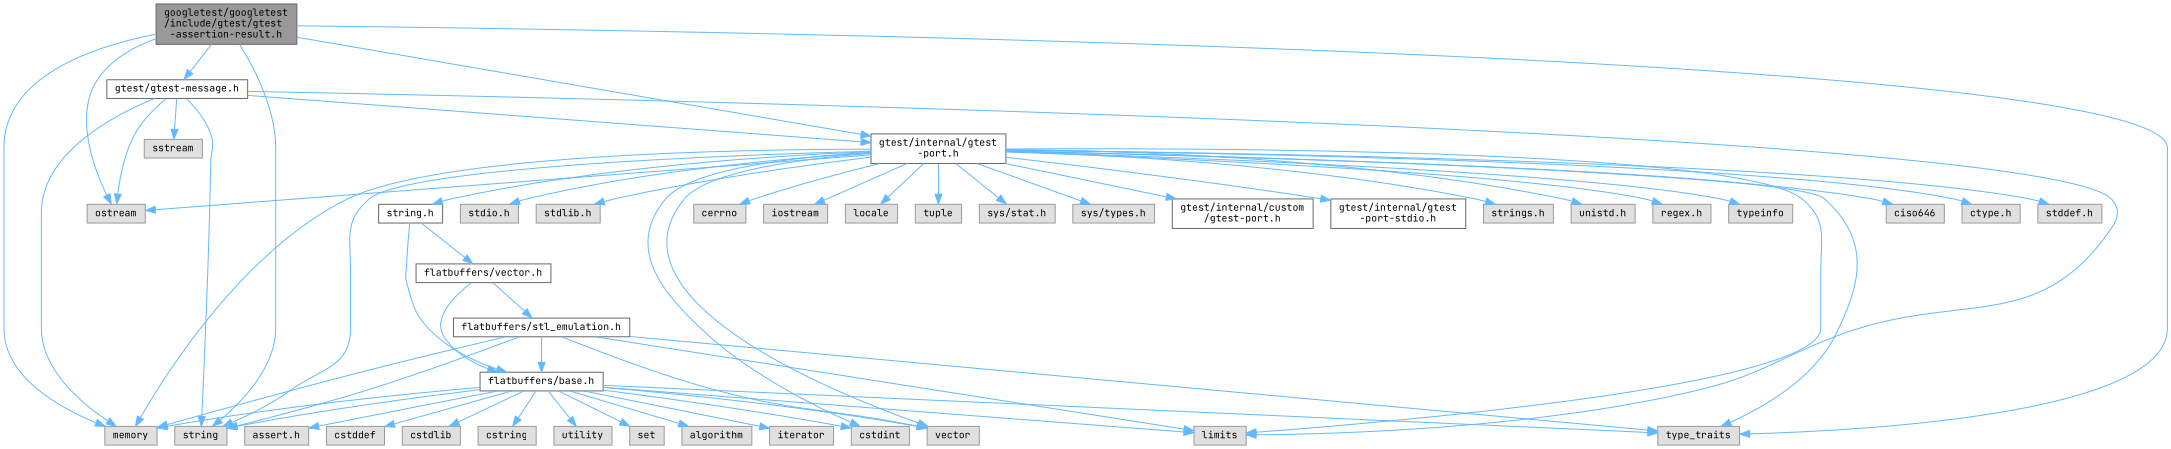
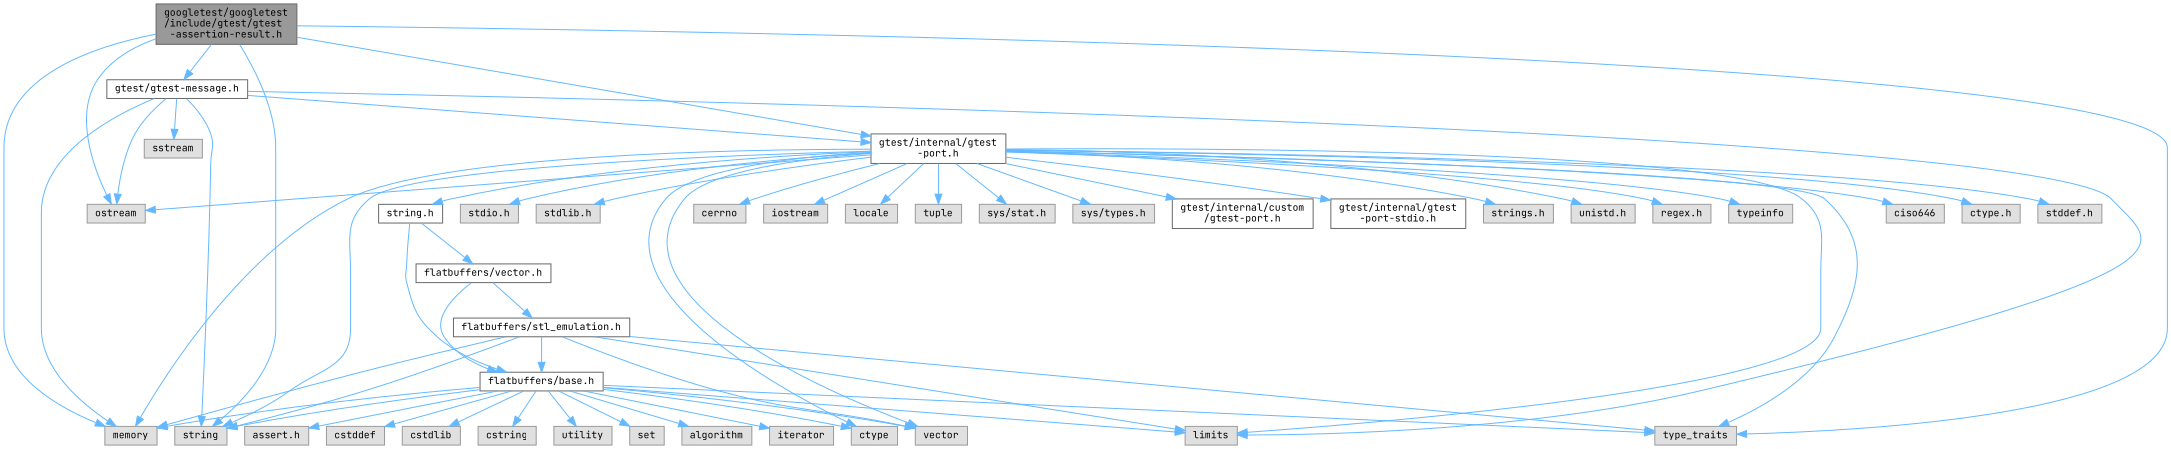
(880, 436) -> (874, 436)
